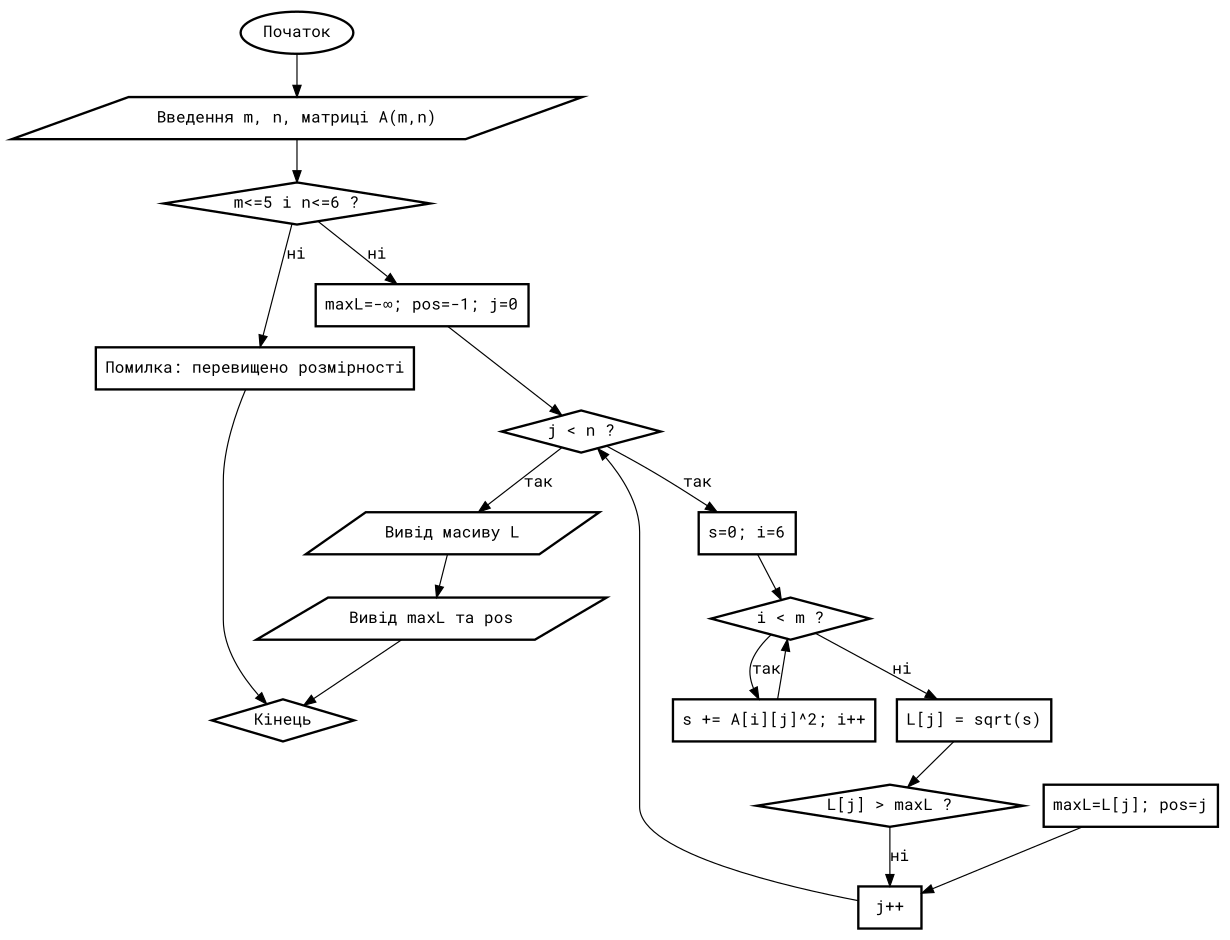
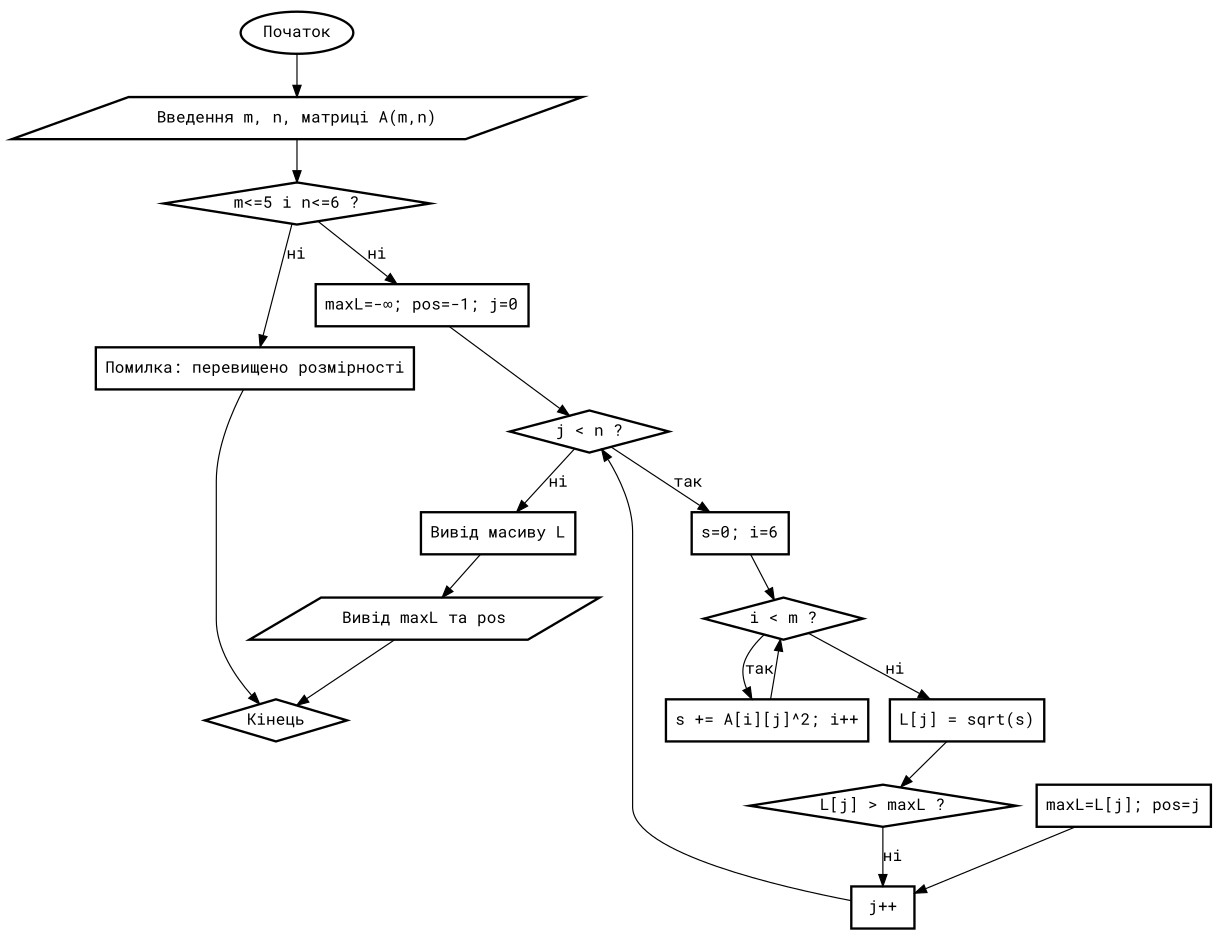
(538, 482) -> (558, 482)
(453, 533) -> (498, 533)
